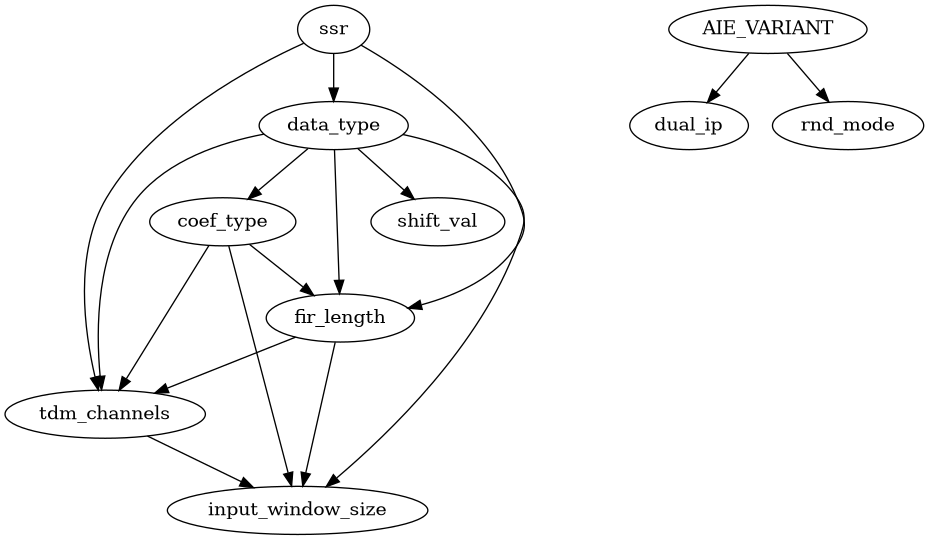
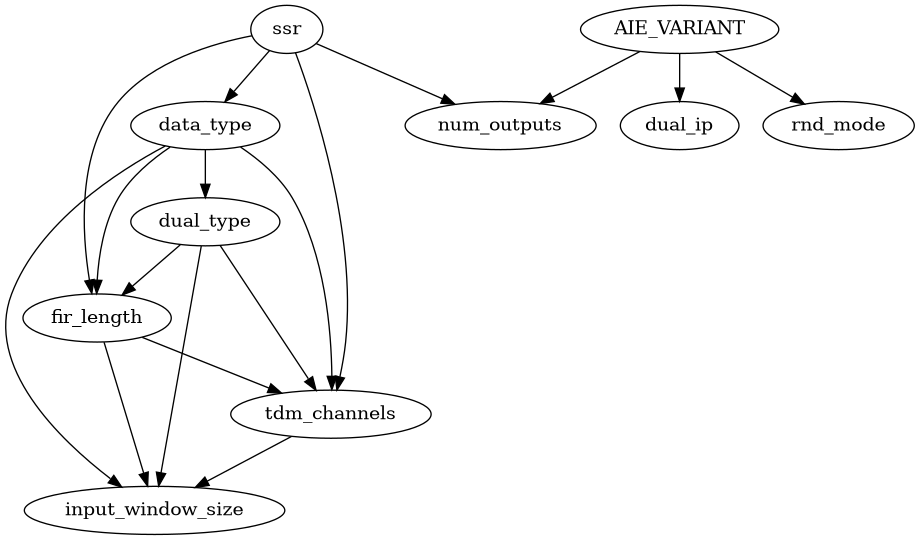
none -> (501, 126)
(223, 222) -> (205, 222)
(438, 222) -> none
